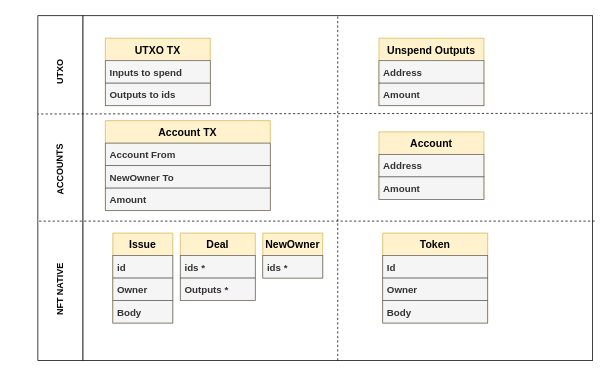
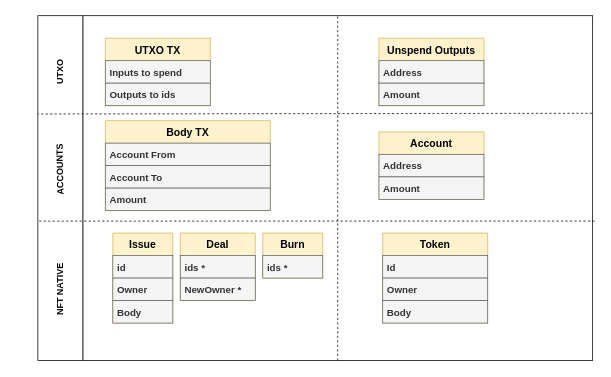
(188, 132) -> (188, 132)
(138, 177) -> (136, 177)
(293, 245) -> (293, 245)
(208, 290) -> (211, 290)
